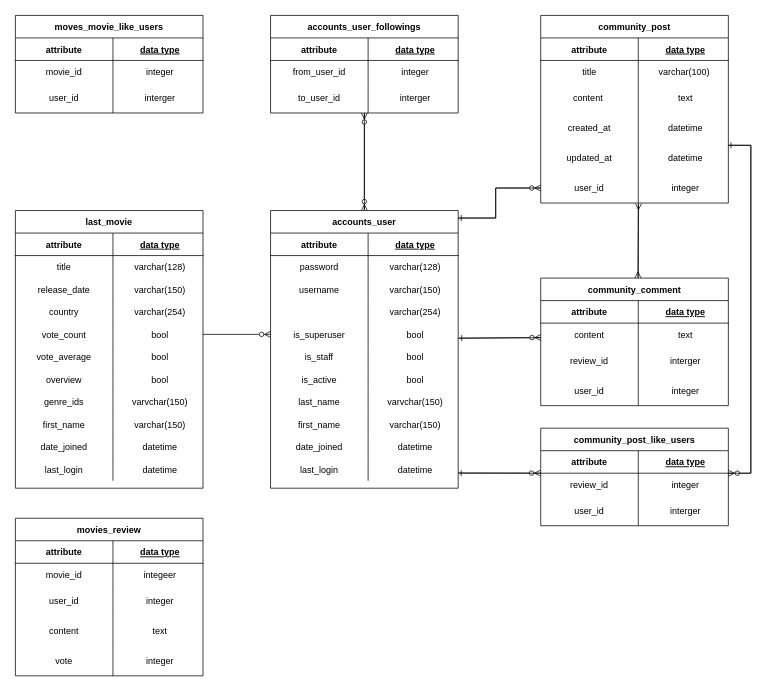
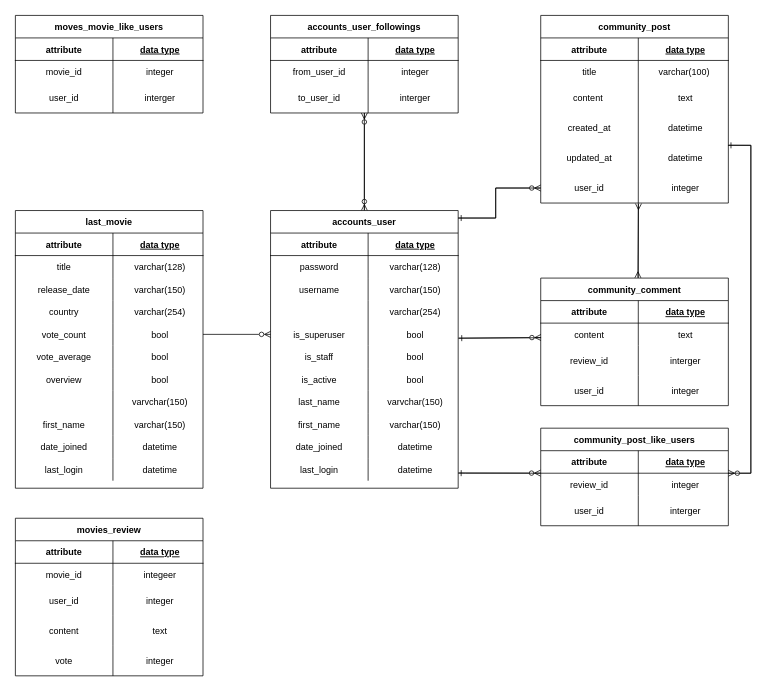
(64, 402) -> none
